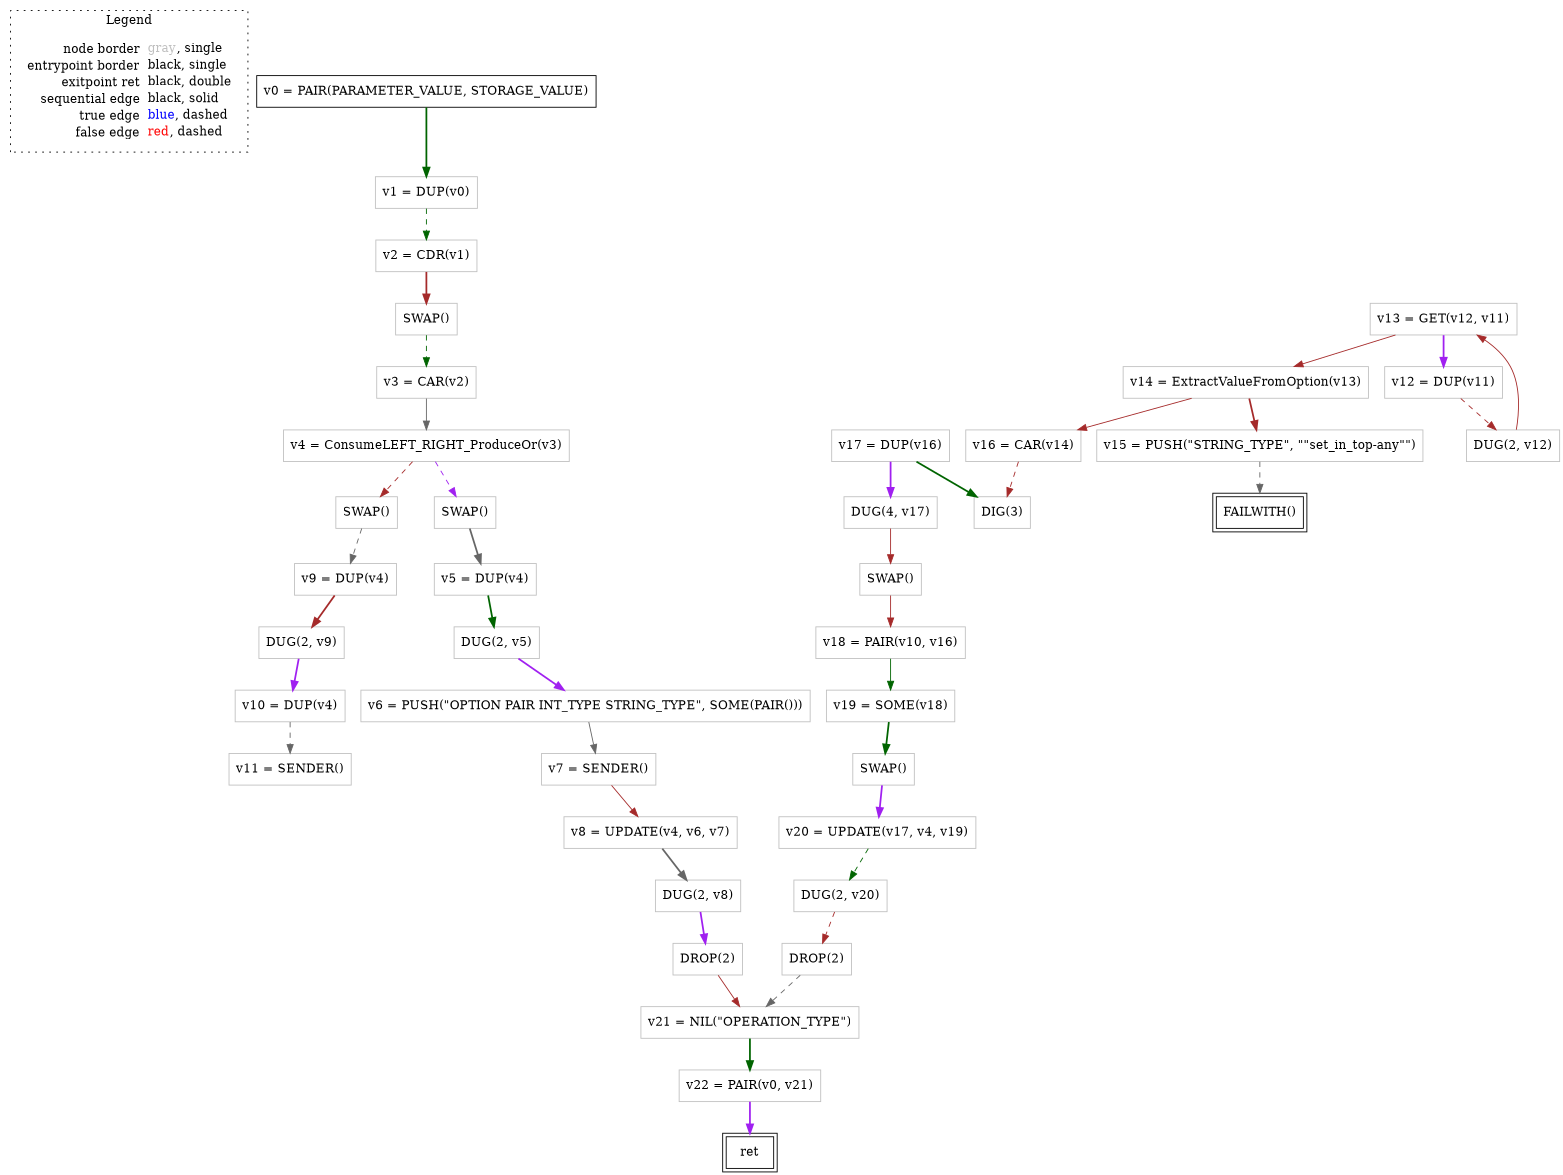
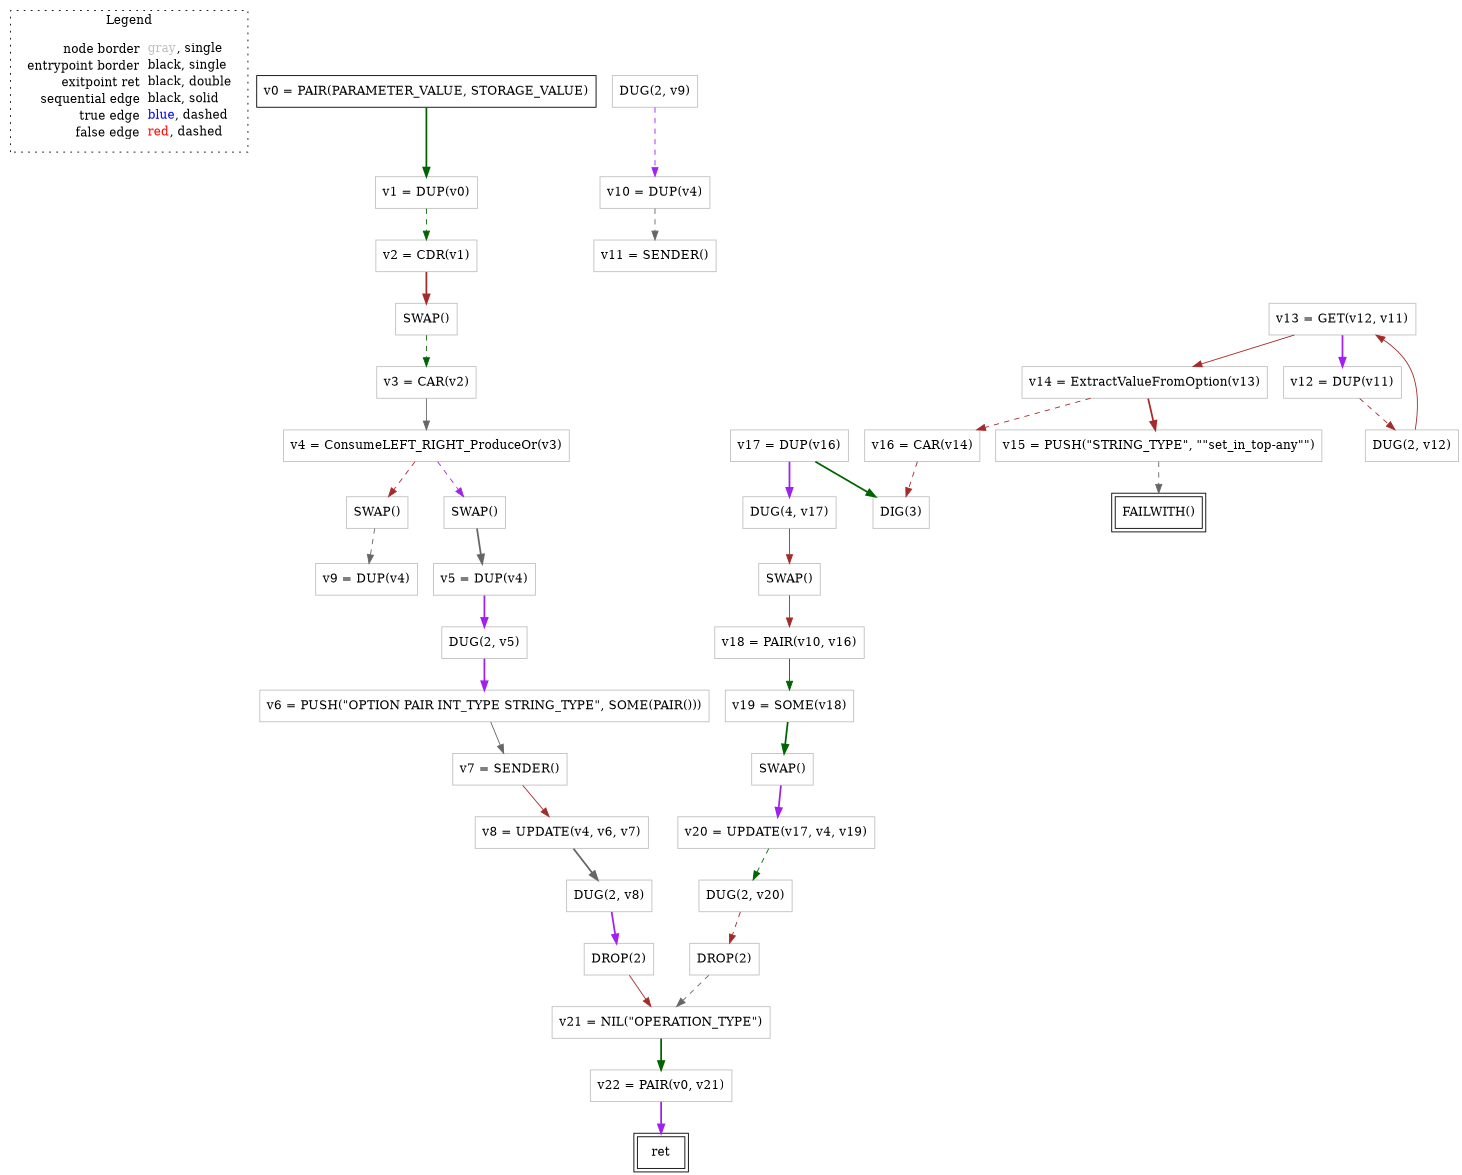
(1139, 413) -> (1038, 413)
(326, 607) -> none
(490, 607) -> (484, 607)
(297, 670) -> (655, 138)
